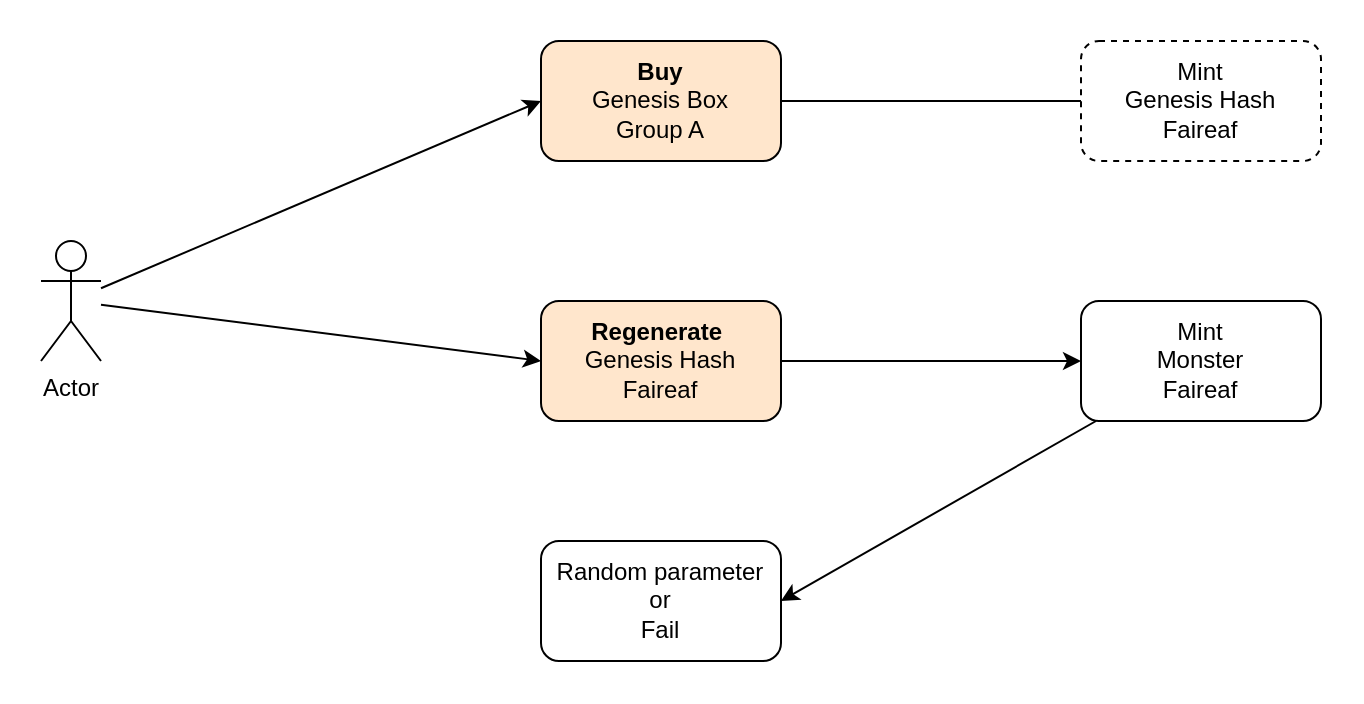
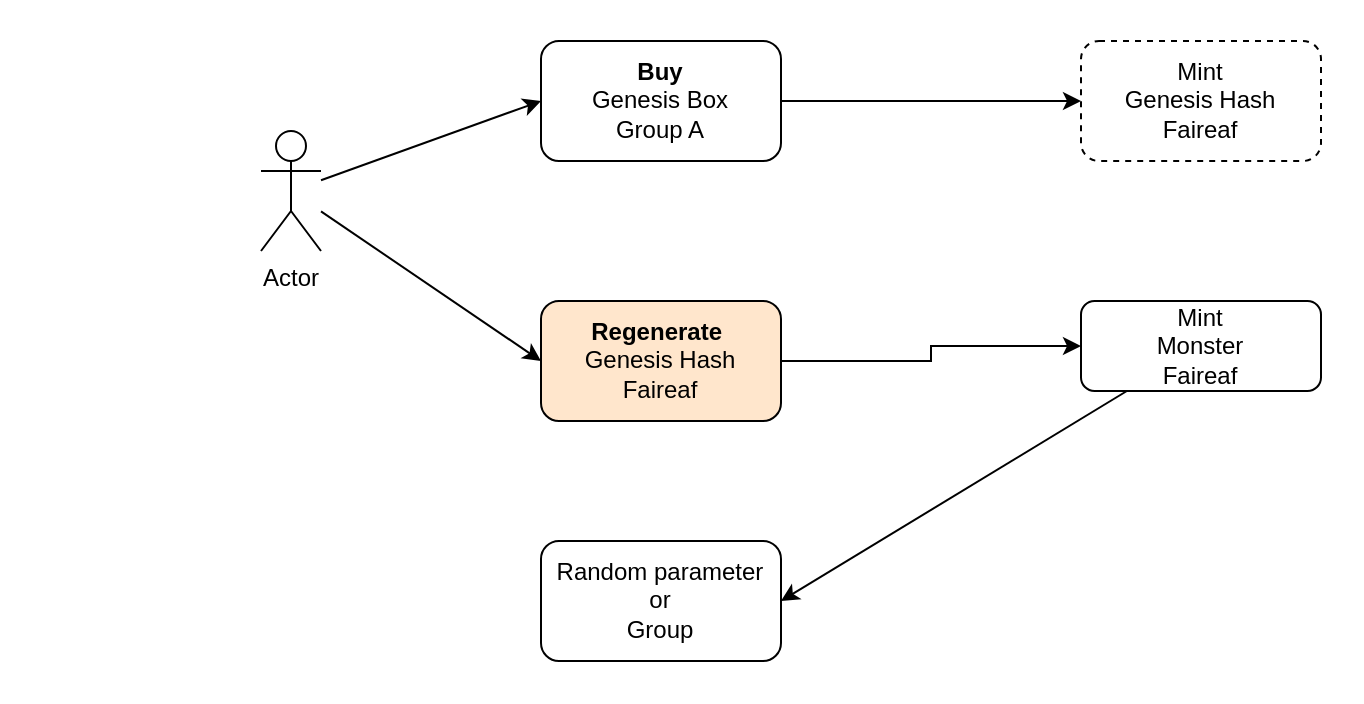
(661, 101) -> (661, 101)
(1072, 101) -> (1066, 101)
(71, 301) -> (291, 191)
(1201, 361) -> (1201, 346)
(661, 601) -> (661, 601)
